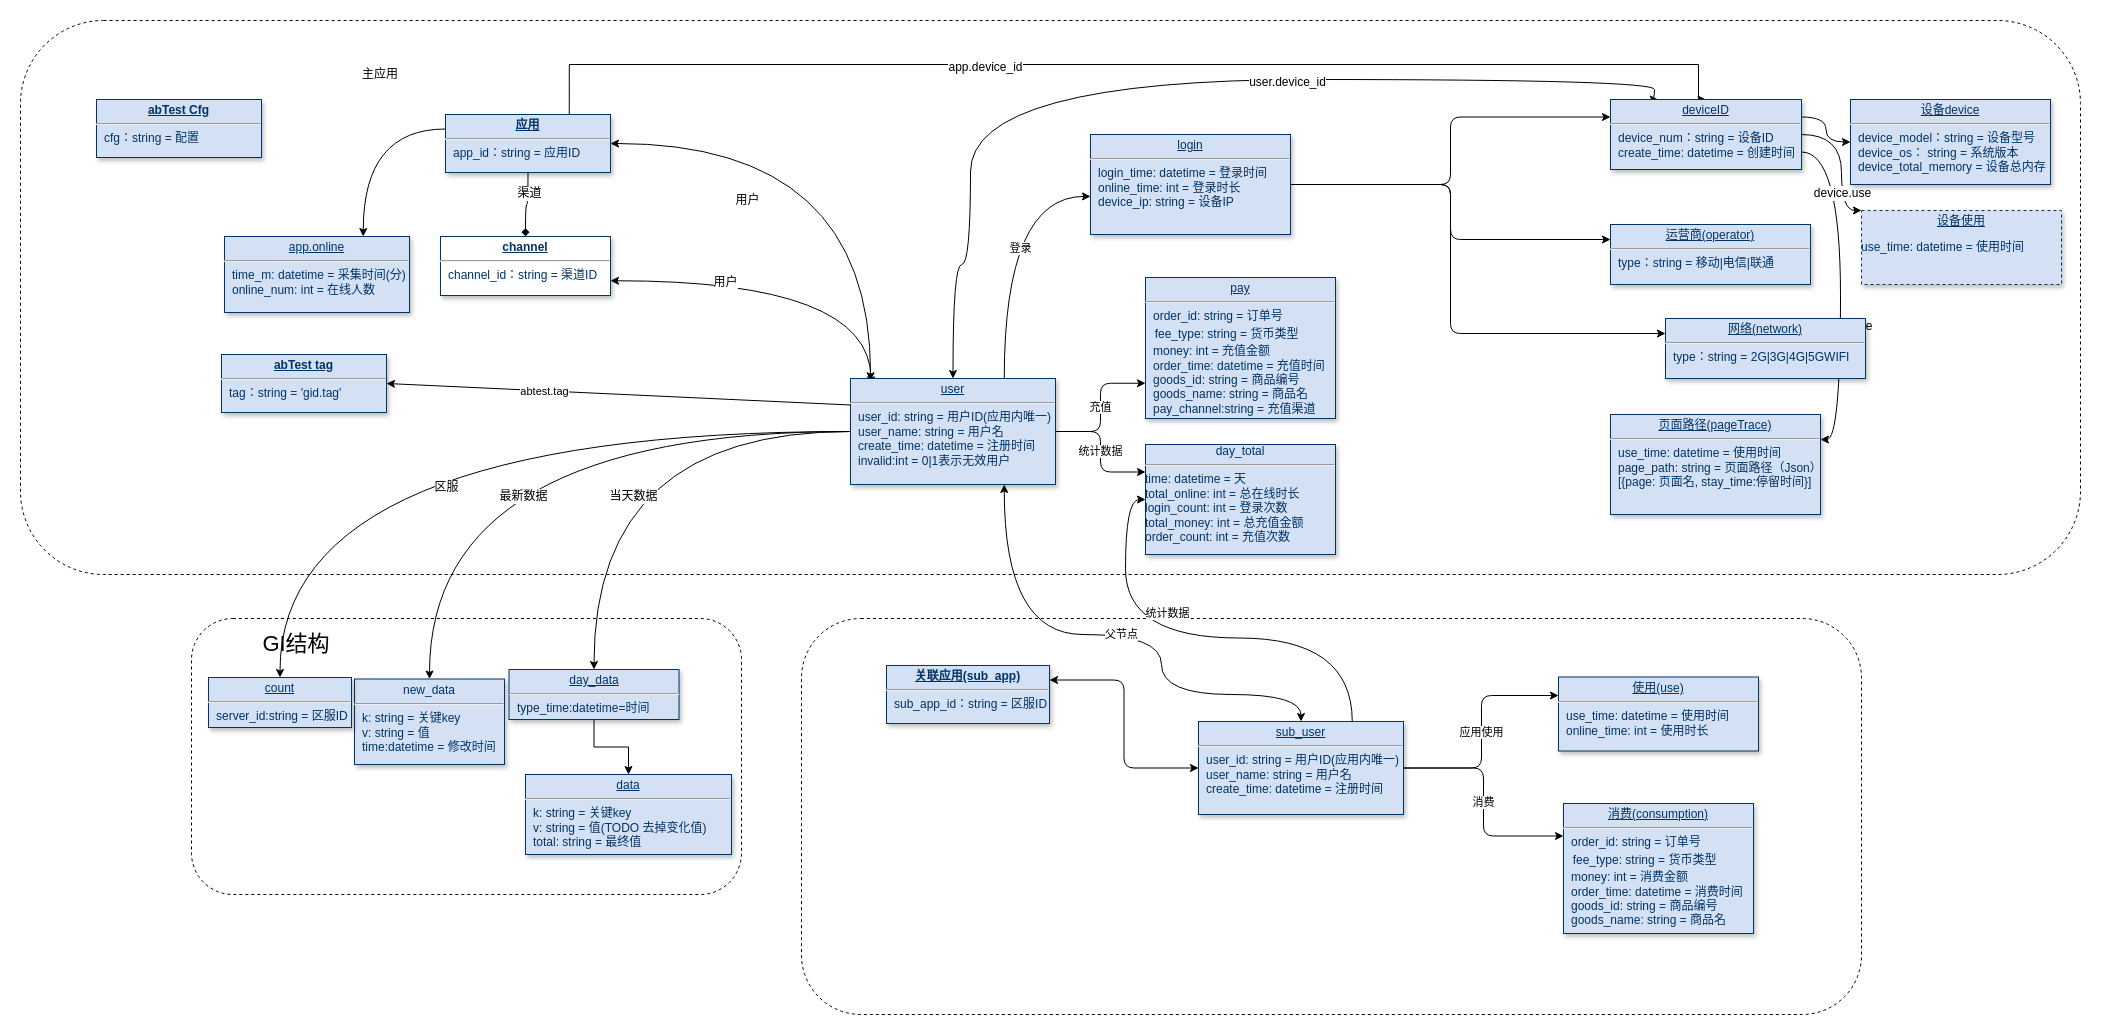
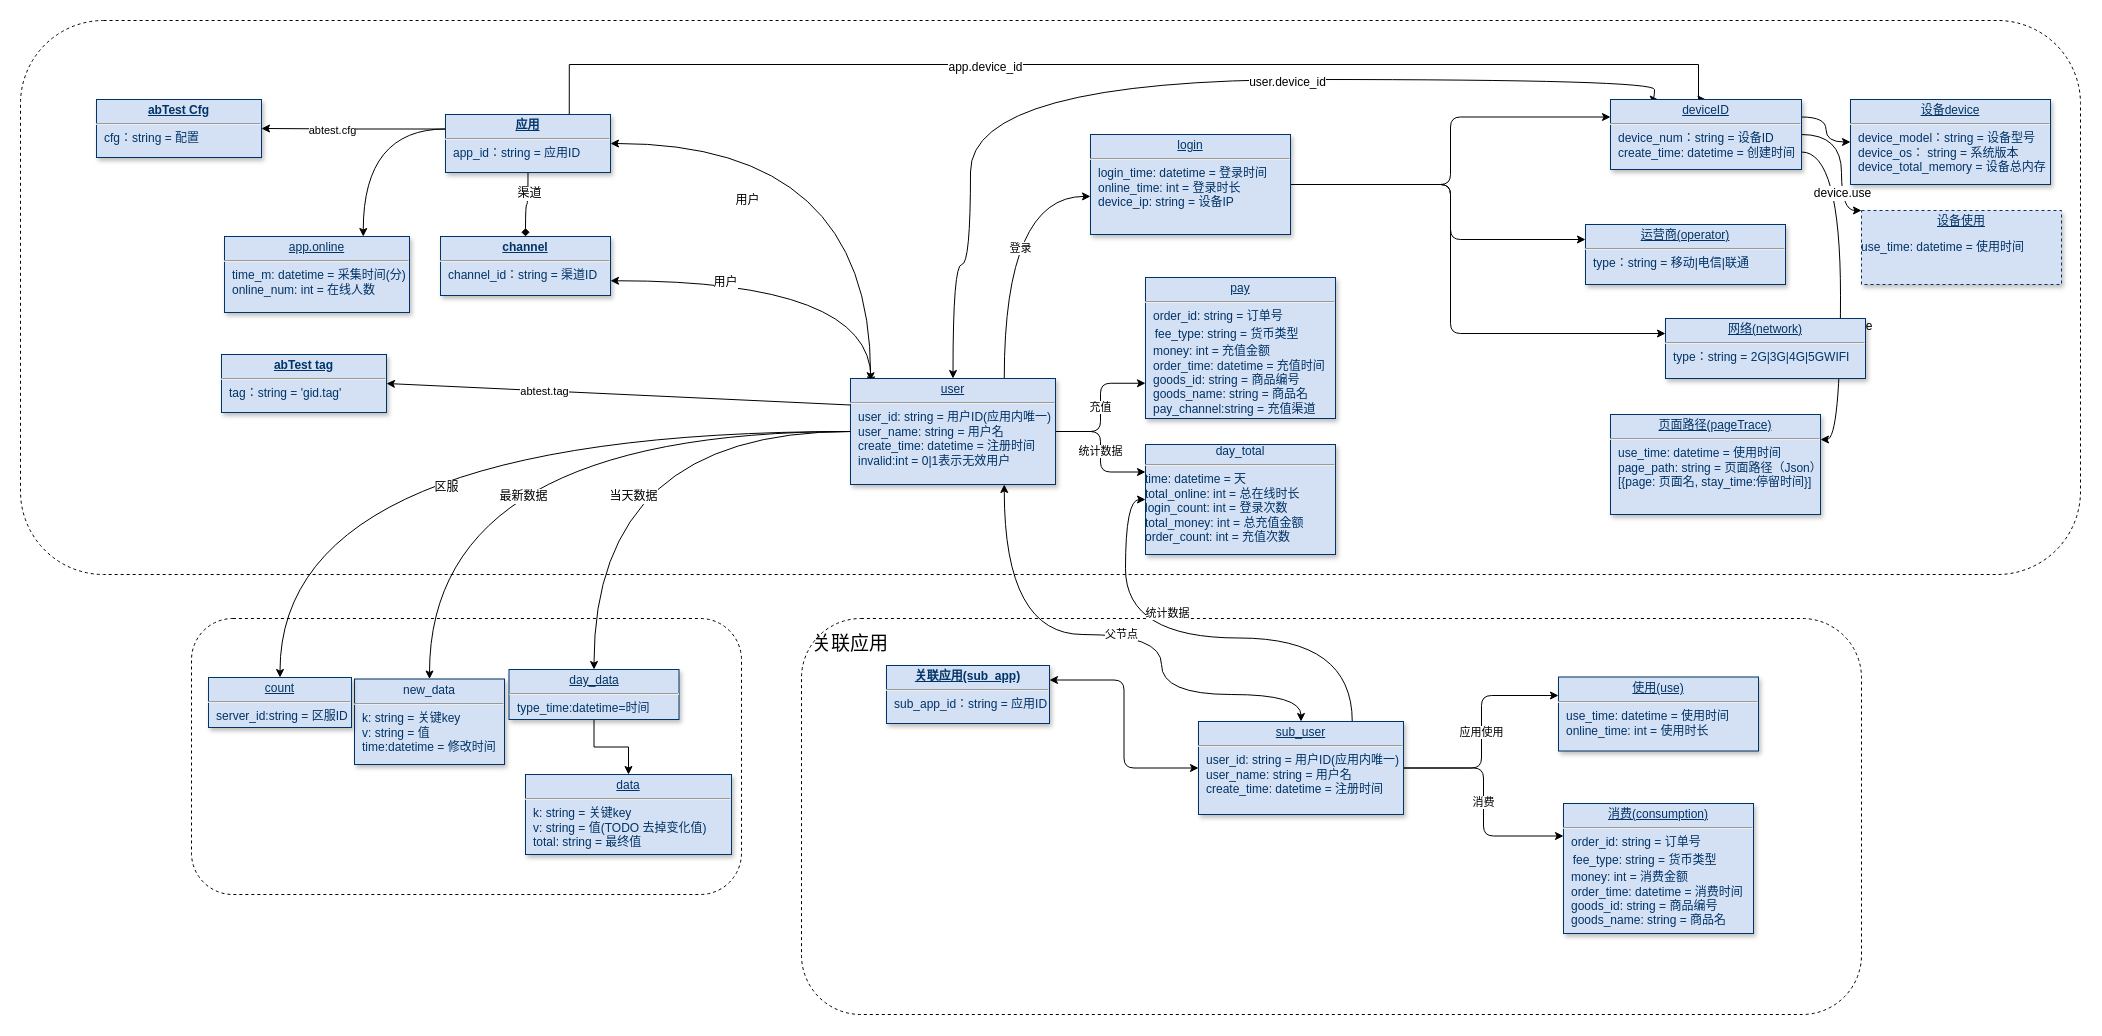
(381, 75) -> none
none -> (348, 129)
(1711, 255) -> (1686, 255)
(526, 266) -> (526, 266)
(297, 645) -> none
none -> (851, 645)
(970, 680) -> (970, 680)
